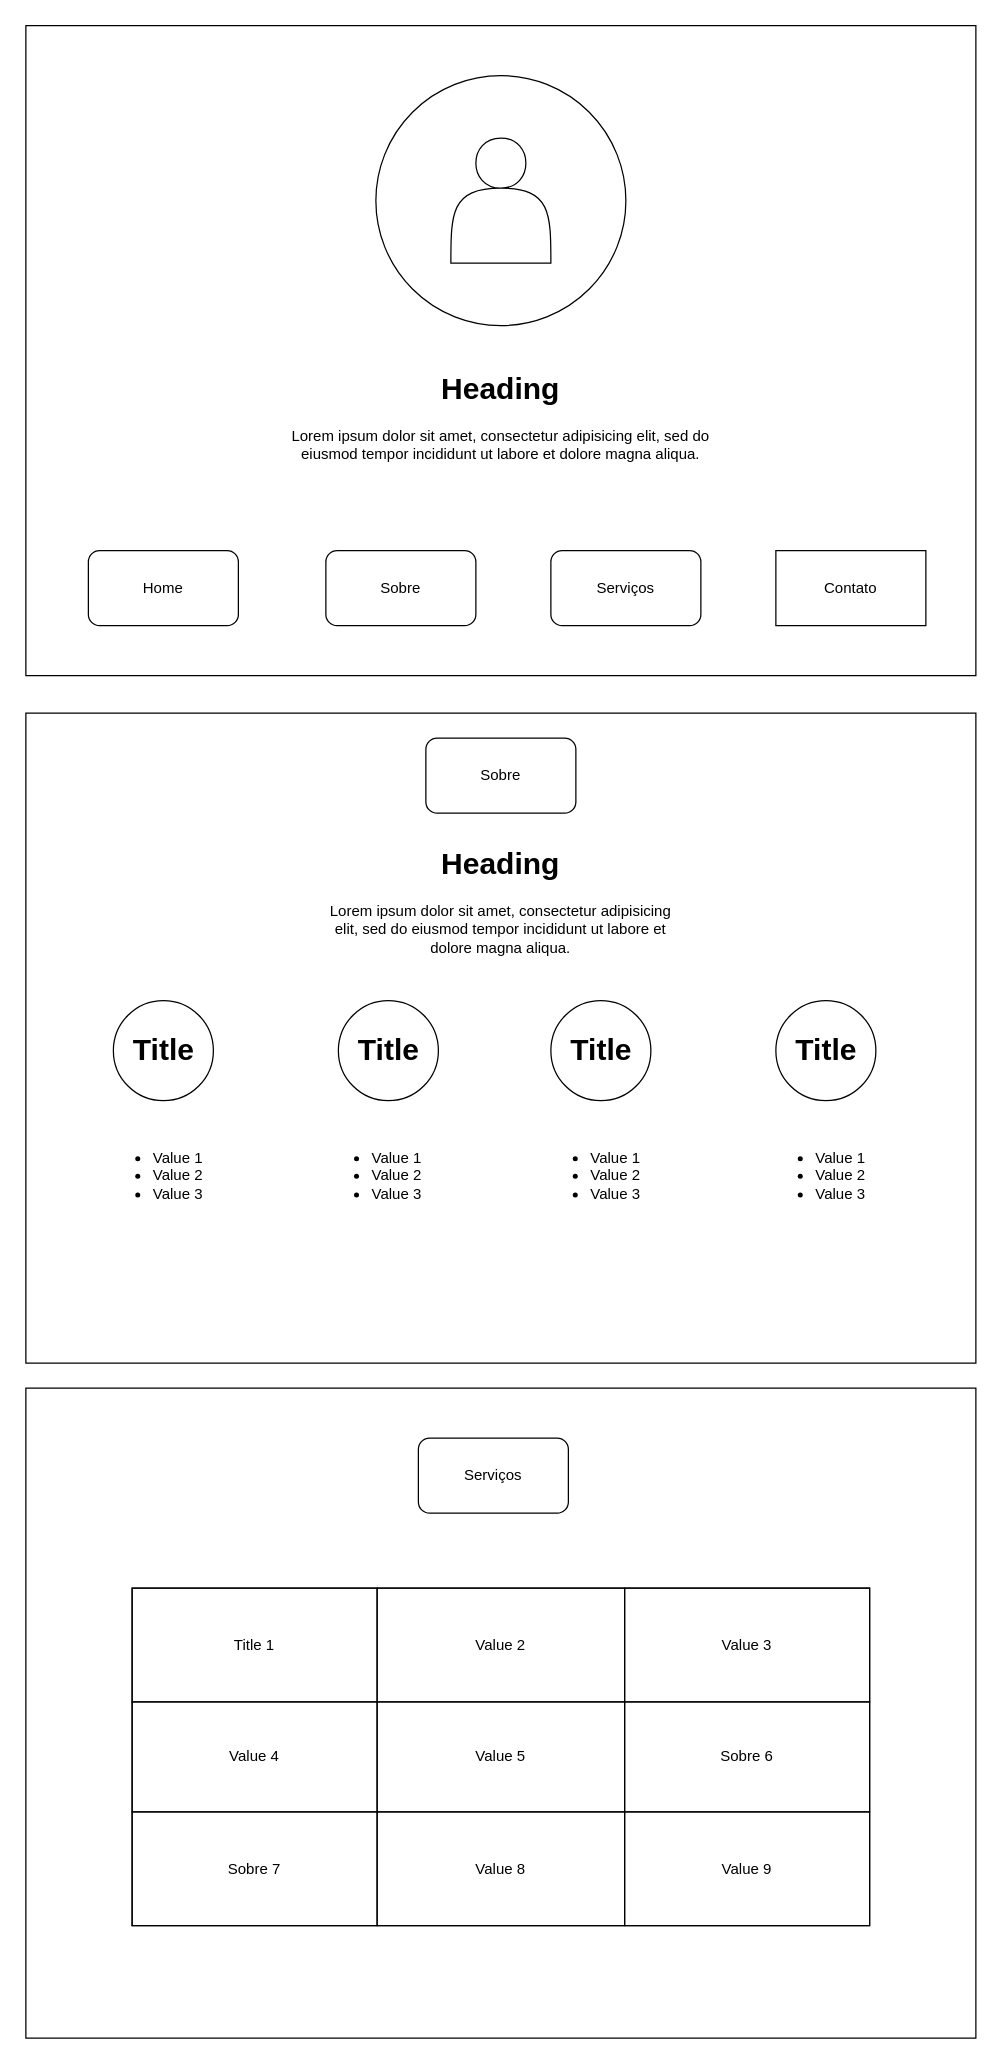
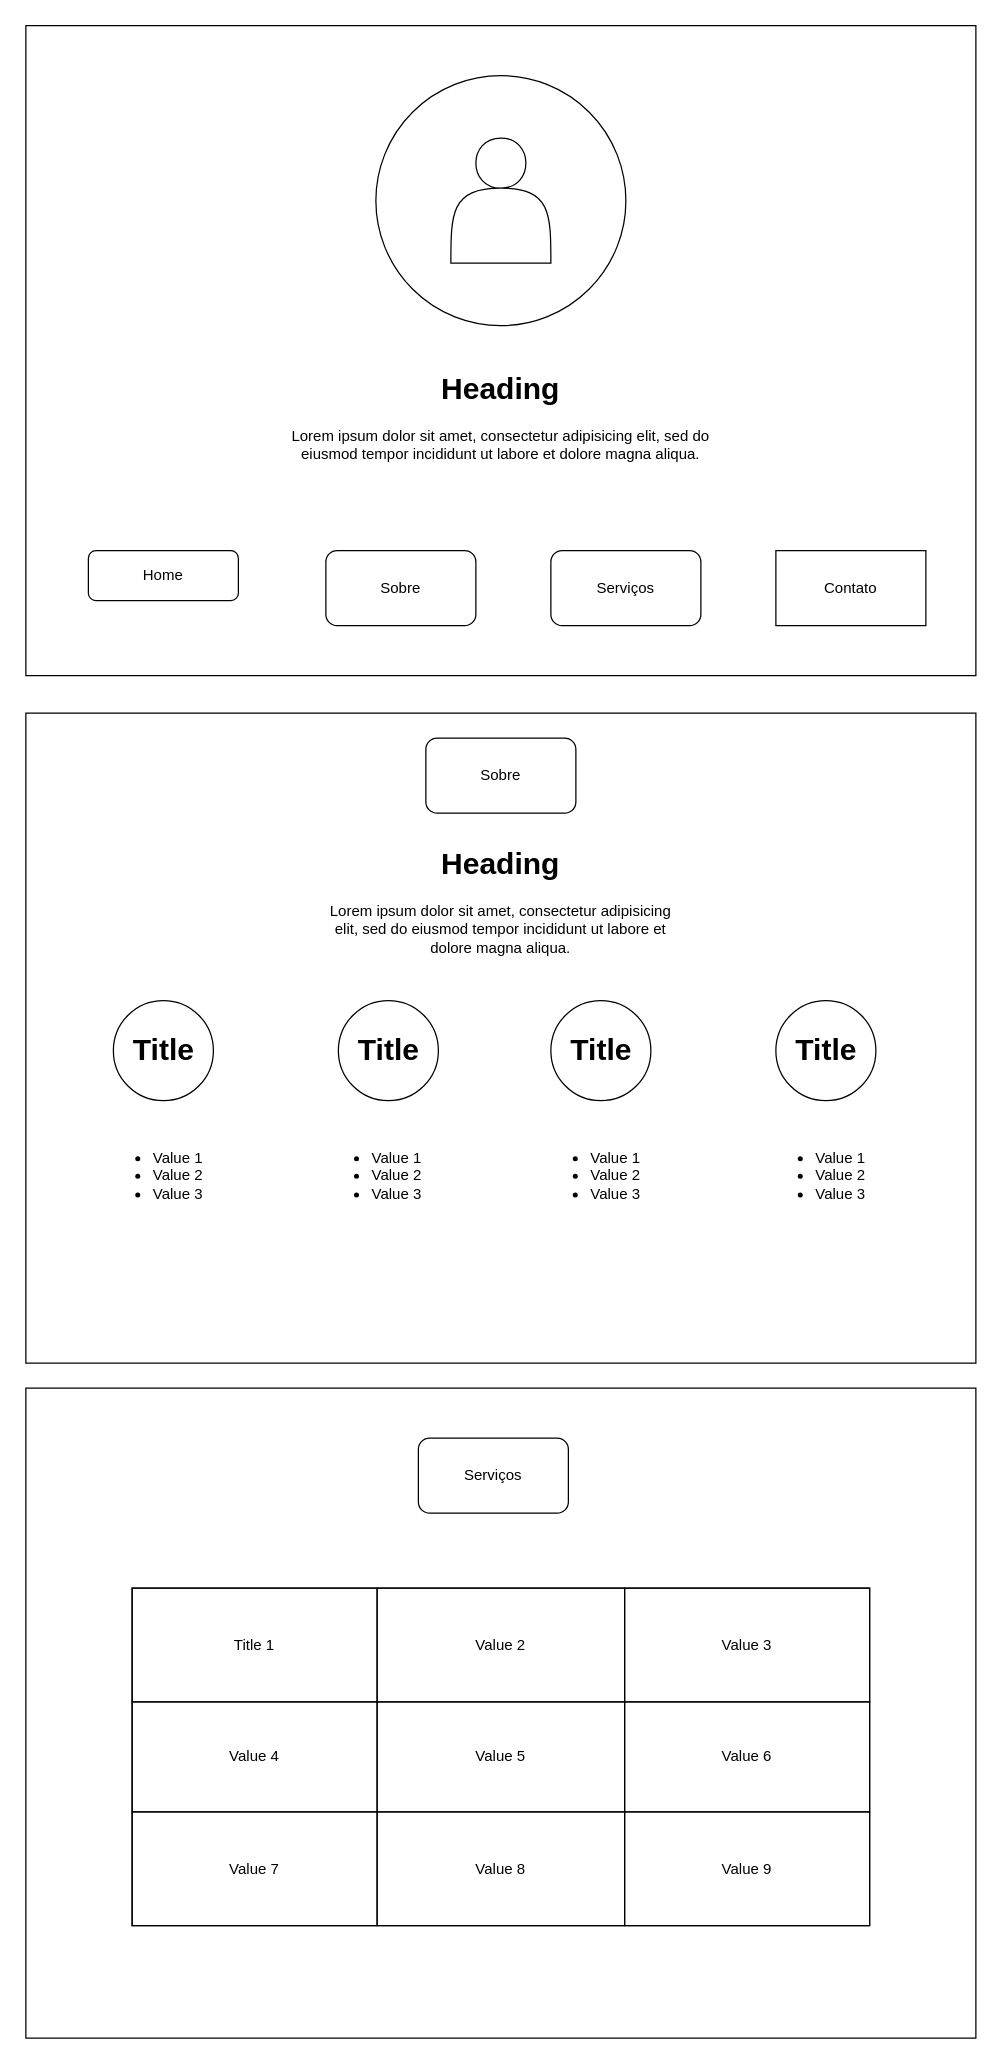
(163, 588) -> (163, 576)
(747, 1757) -> (747, 1757)
(254, 1869) -> (254, 1869)
